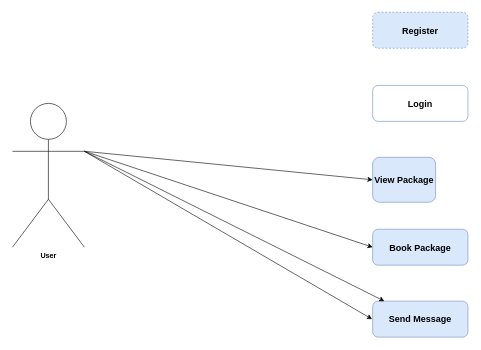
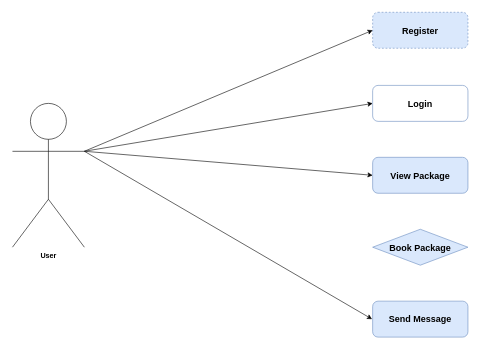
none -> (230, 90)
(404, 180) -> (421, 176)
(231, 200) -> none
(421, 248) -> (421, 248)
(378, 298) -> (230, 127)
